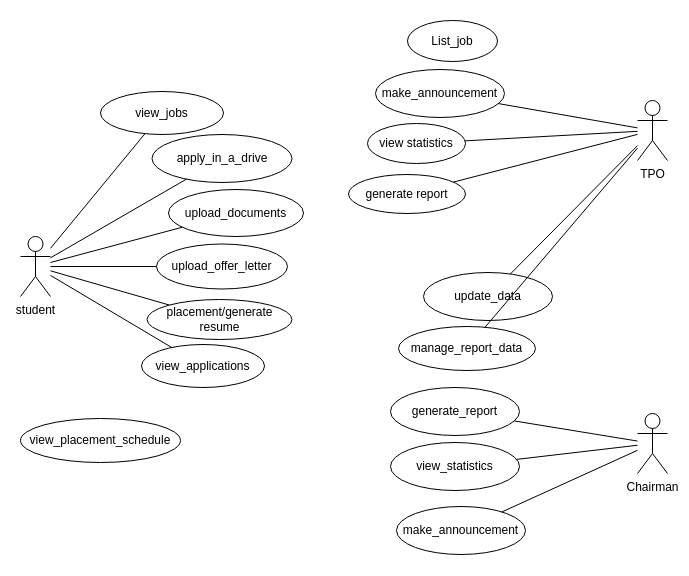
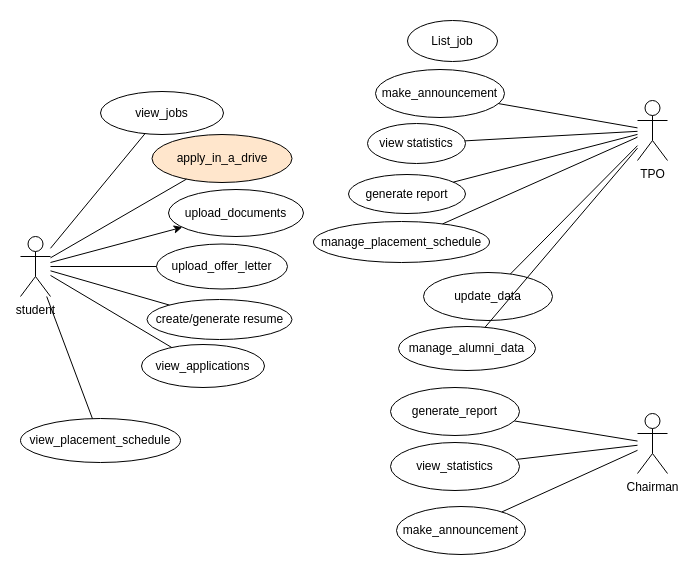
(222, 159) -> (222, 159)
none -> (540, 181)
(177, 229) -> (174, 229)
none -> (402, 242)
(220, 320) -> (220, 320)
(467, 349) -> (467, 349)
none -> (70, 358)
